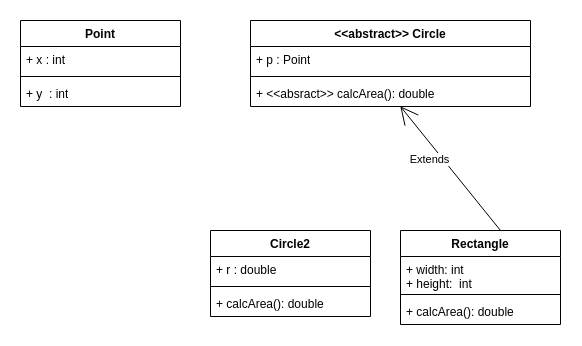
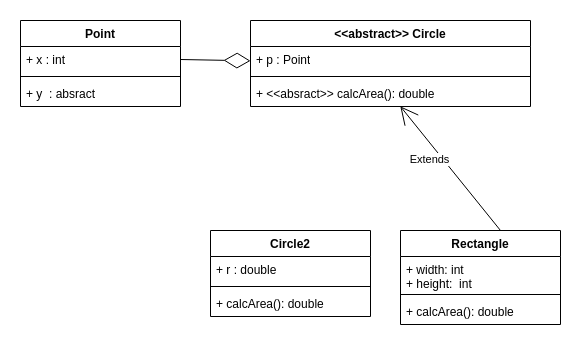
none -> (203, 60)
(52, 95) -> (67, 95)
